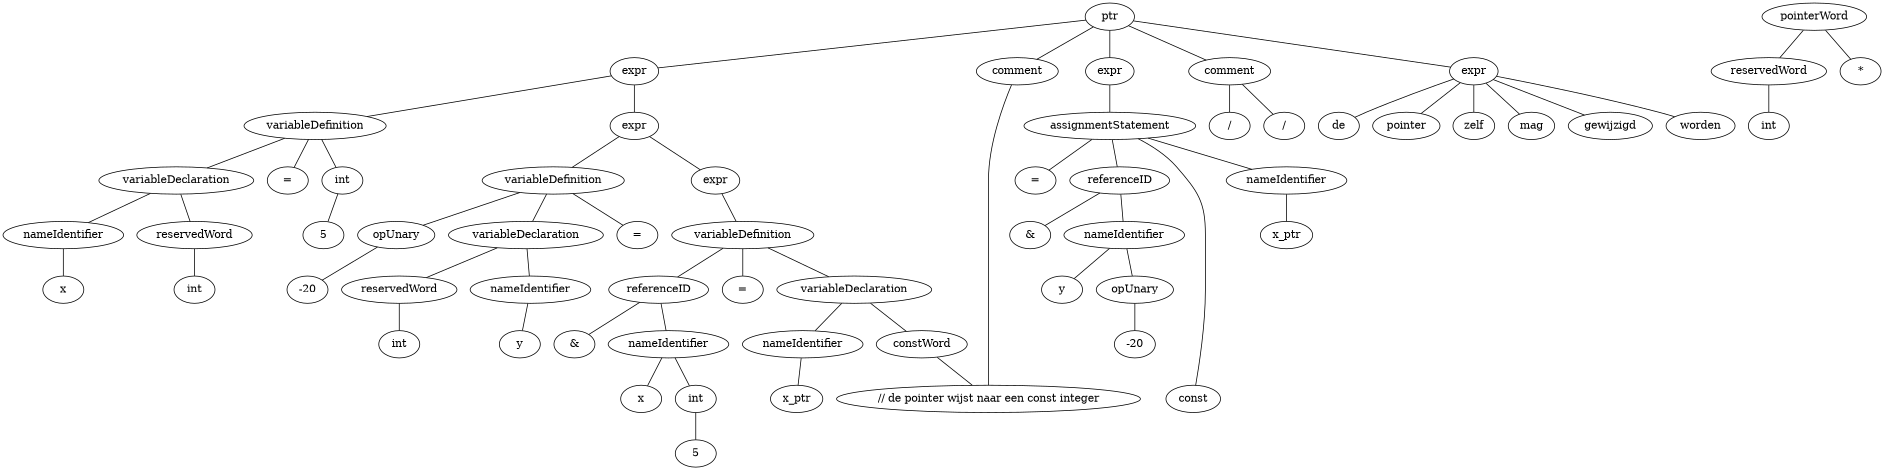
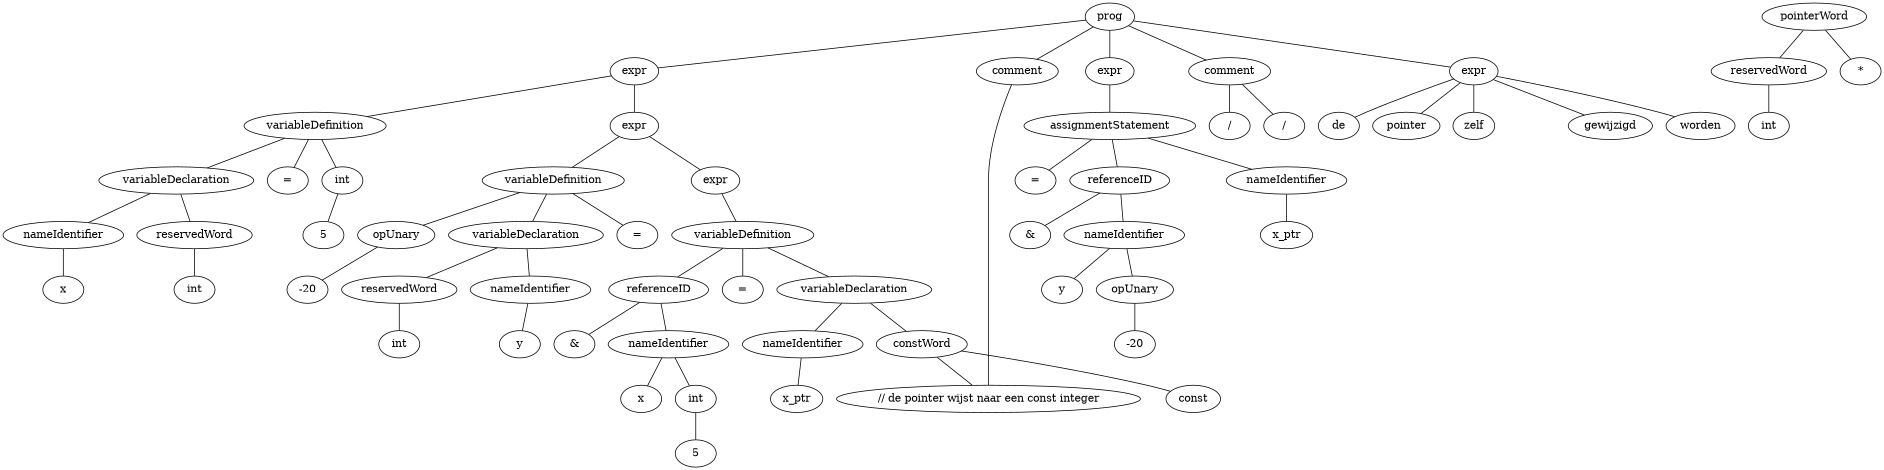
(1110, 17) -> (1110, 17)
(1531, 126) -> none
(1205, 248) -> (1066, 369)
